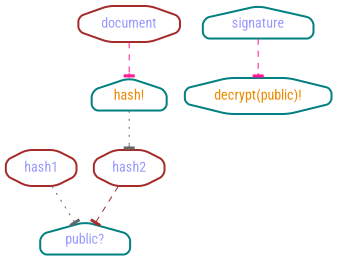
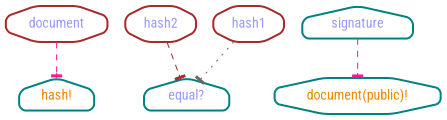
(258, 96) -> (358, 96)
(129, 128) -> none
(85, 240) -> (187, 96)
